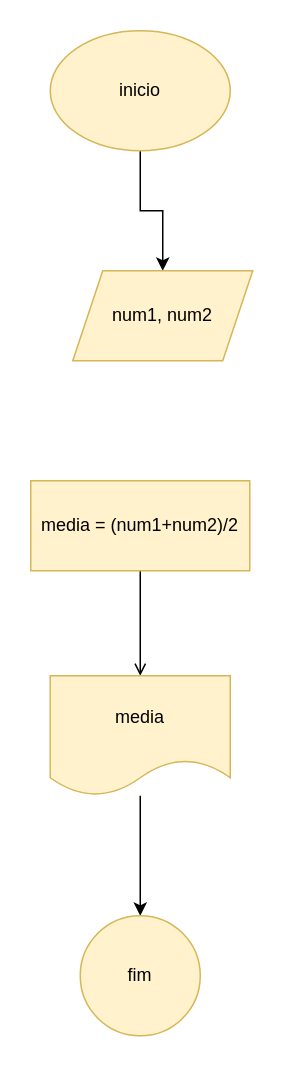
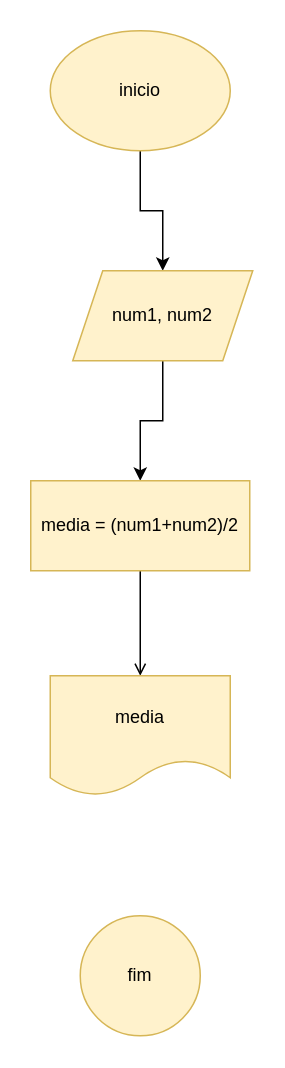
none -> (157, 421)
(140, 851) -> none
